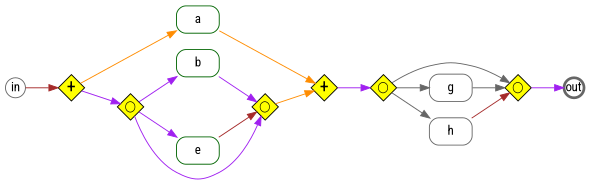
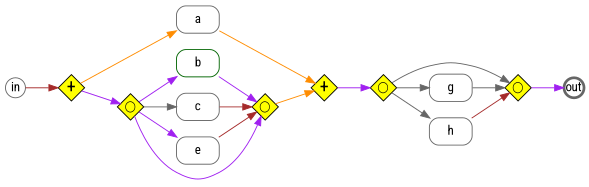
(198, 20) -> (198, 20)
none -> (198, 107)
(198, 151) -> (198, 151)
